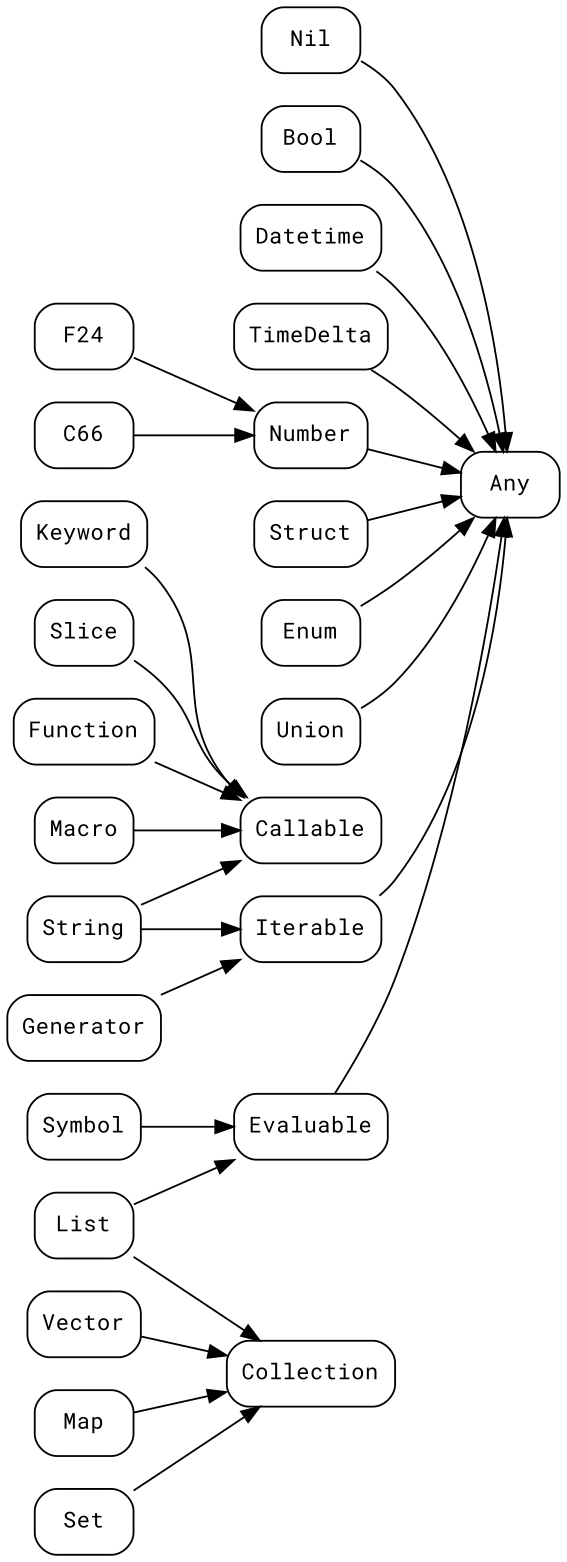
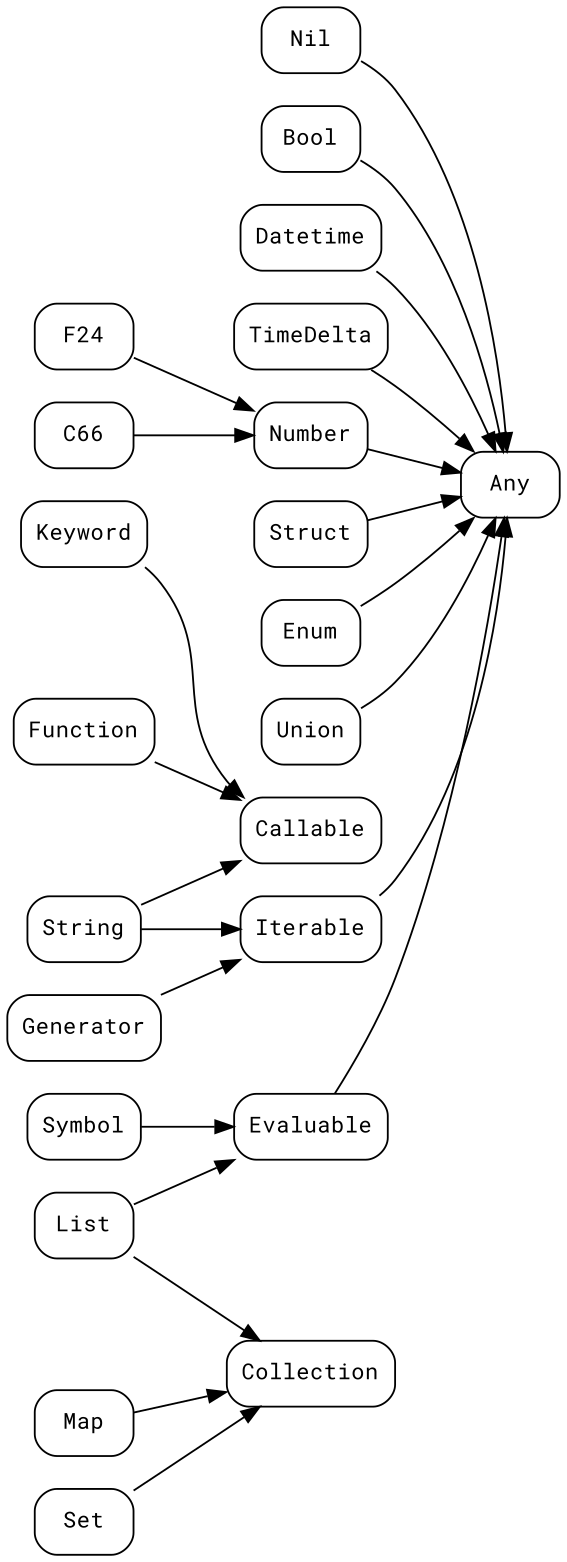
(84, 633) -> none
(84, 830) -> none
(84, 1324) -> none
